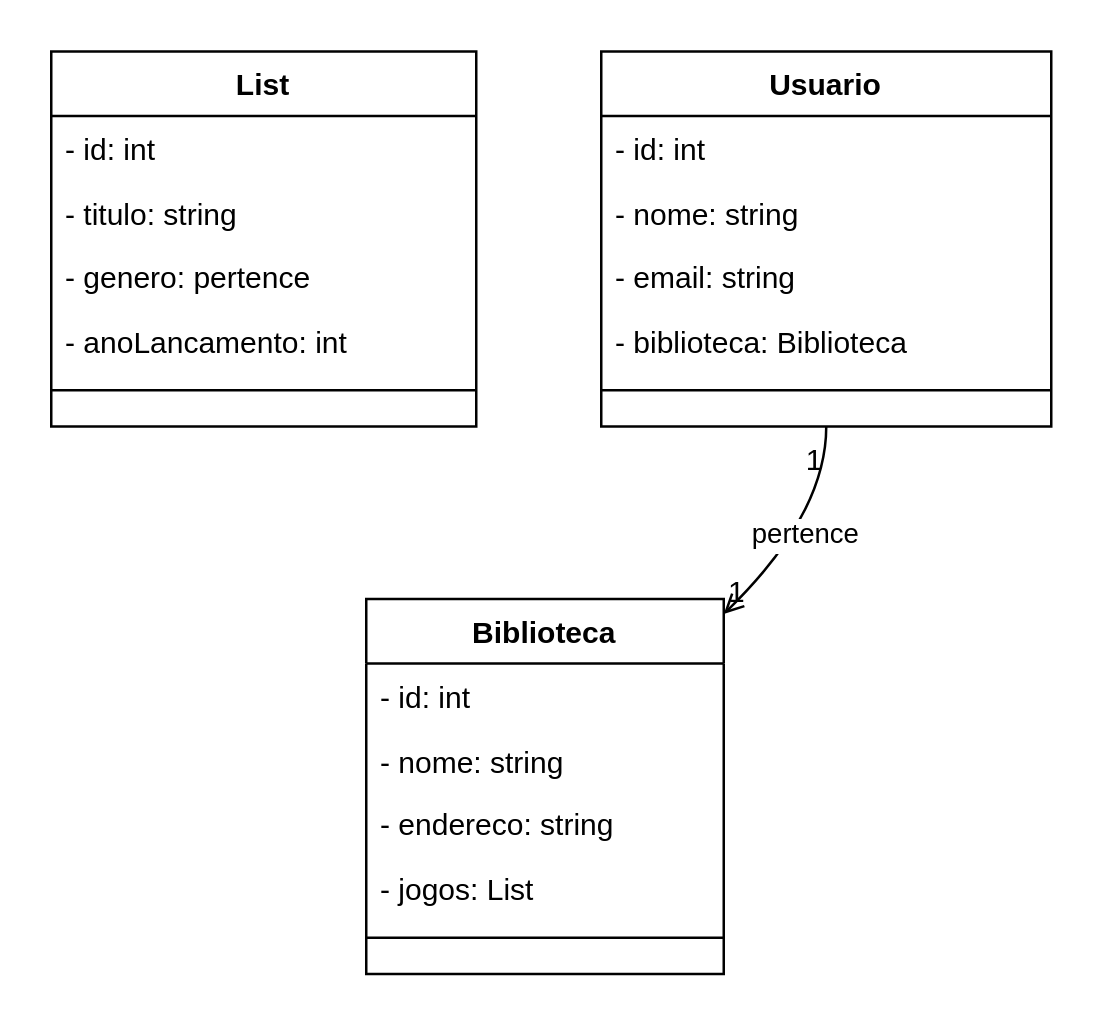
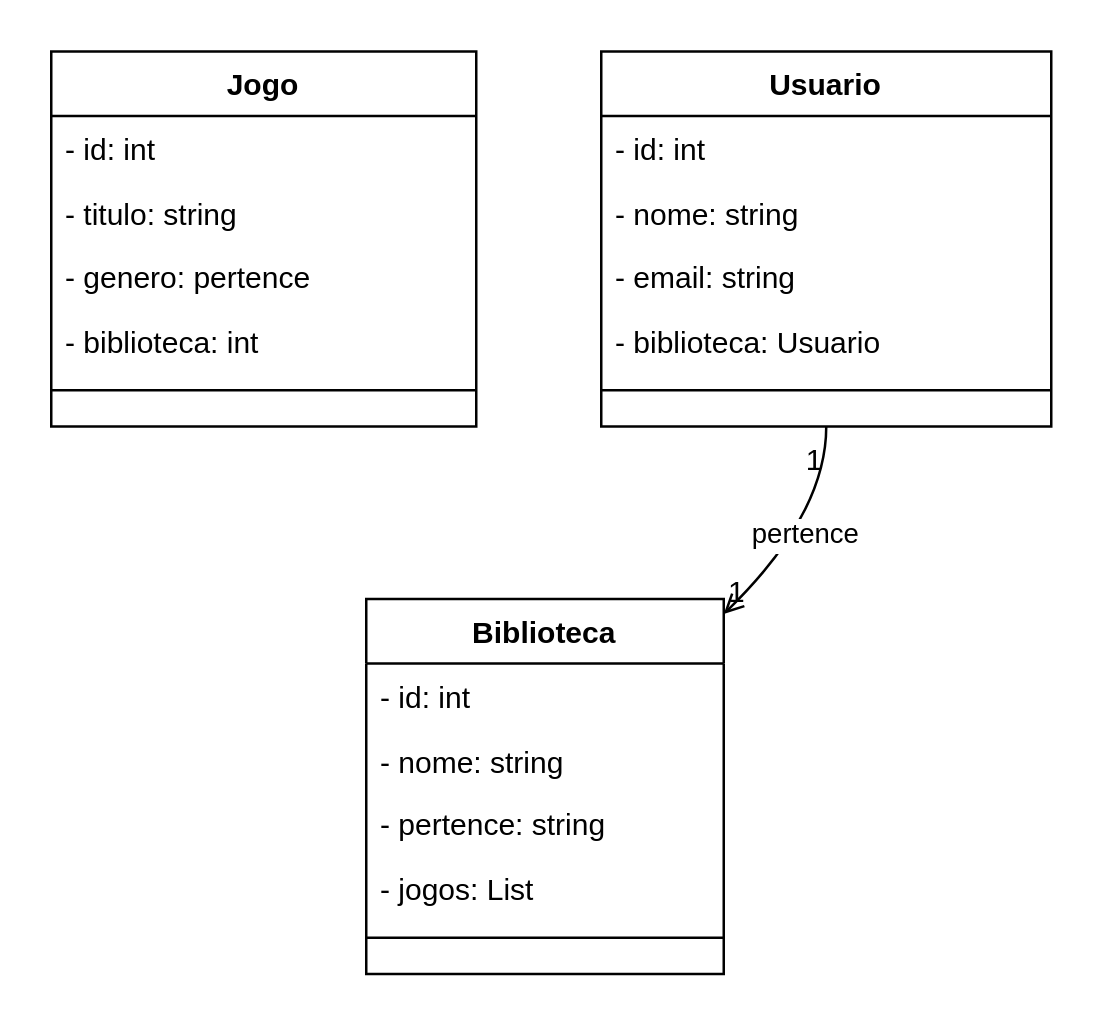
(263, 85) -> (263, 85)
(217, 343) -> (181, 343)
(782, 343) -> (764, 343)
(516, 825) -> (516, 825)
